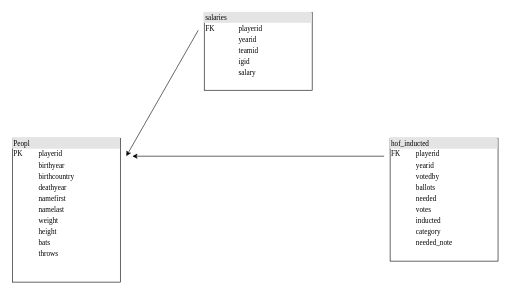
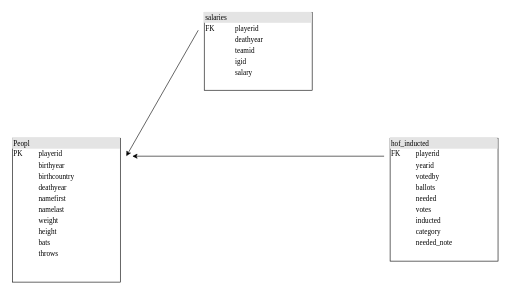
(219, 43) -> (222, 43)
